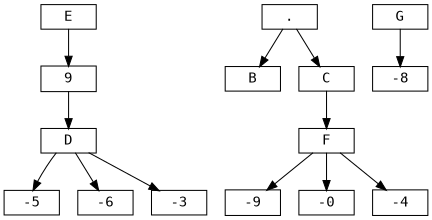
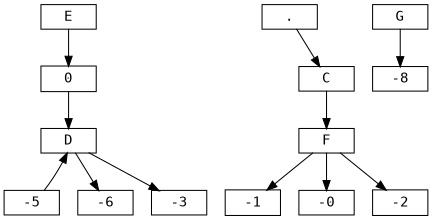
(69, 79) -> (69, 79)
(253, 79) -> none
(46, 167) -> (54, 177)
(253, 203) -> (253, 203)
(400, 203) -> (400, 203)
